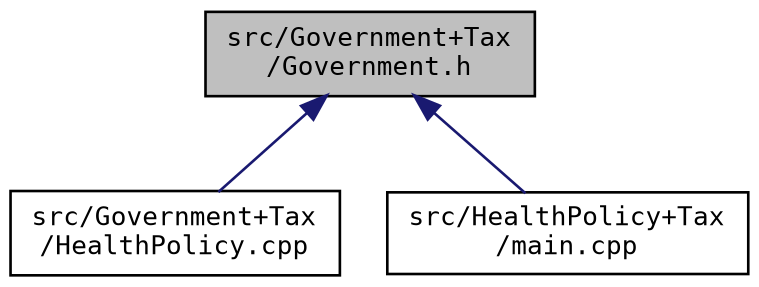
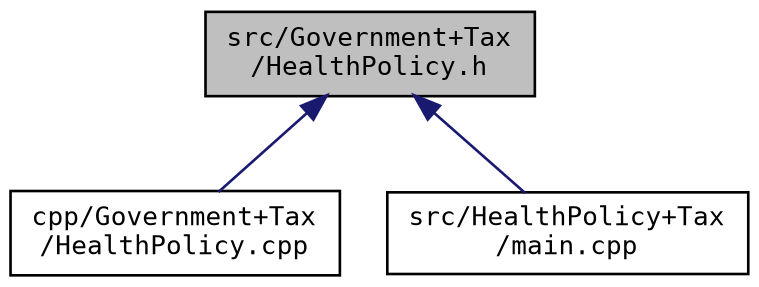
(370, 54) -> (370, 54)
(175, 233) -> (175, 233)
